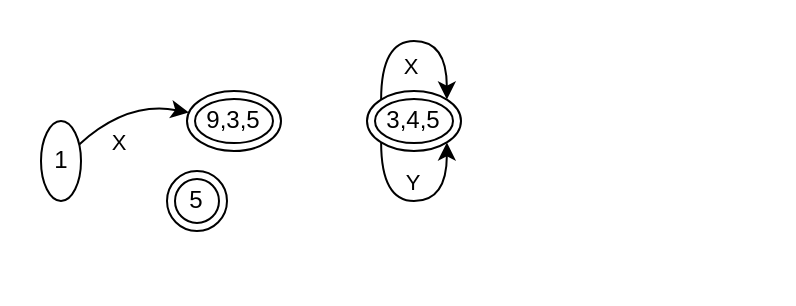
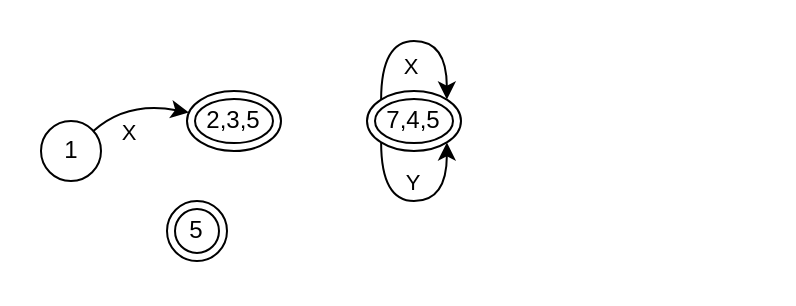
(234, 121) -> (234, 121)
(414, 121) -> (414, 121)
(61, 161) -> (71, 151)
(197, 201) -> (197, 231)
